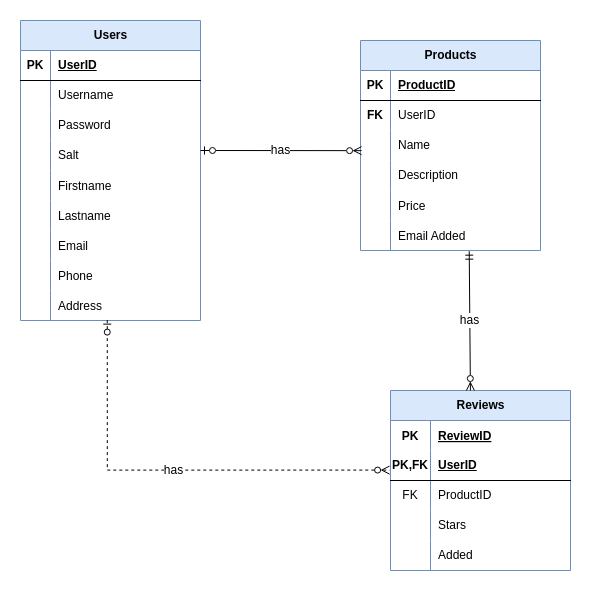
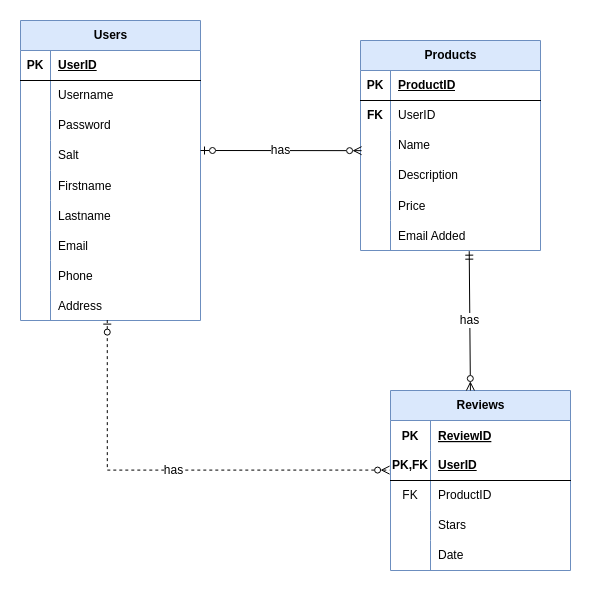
(455, 556) -> (452, 556)
